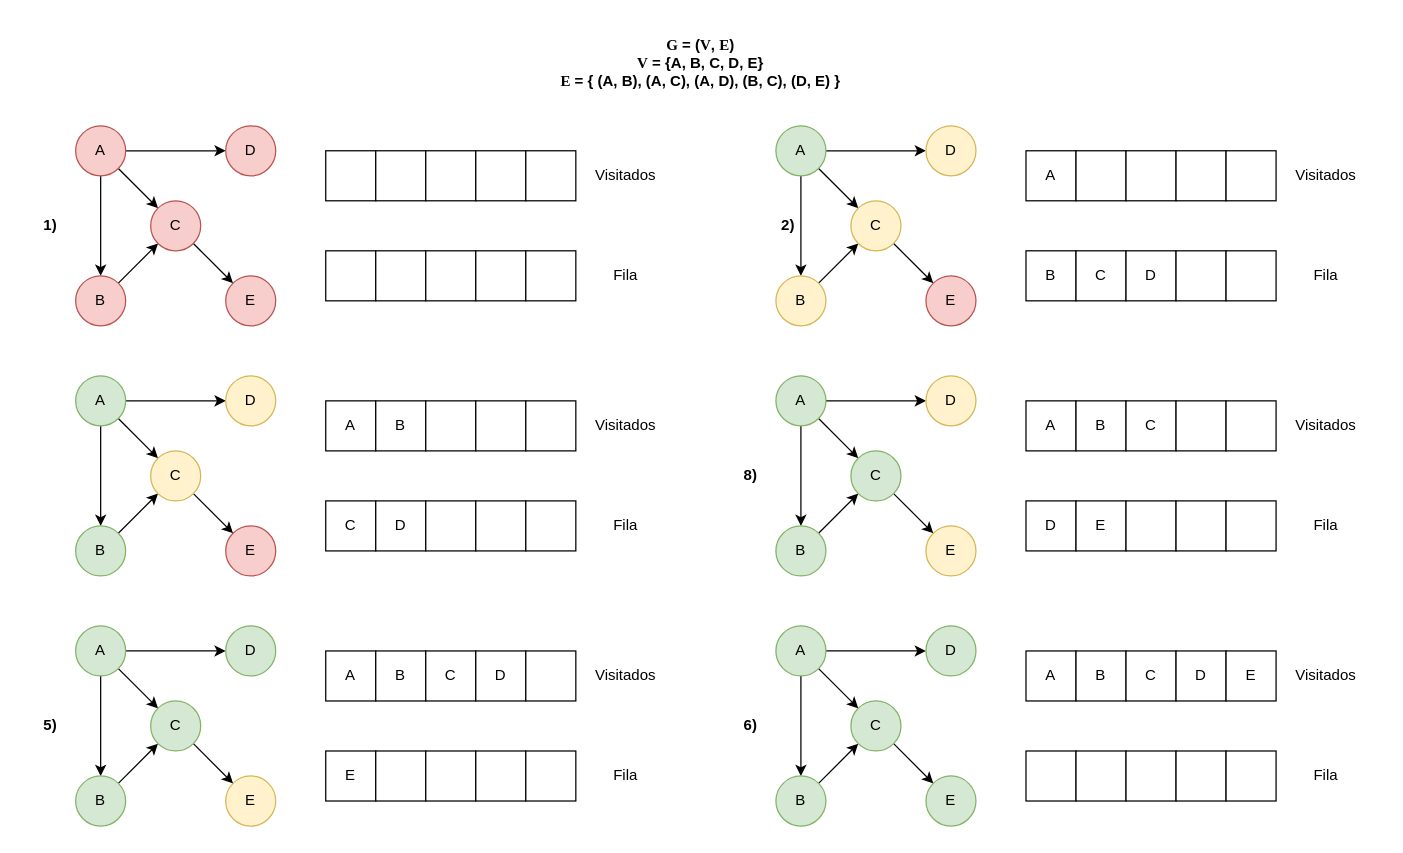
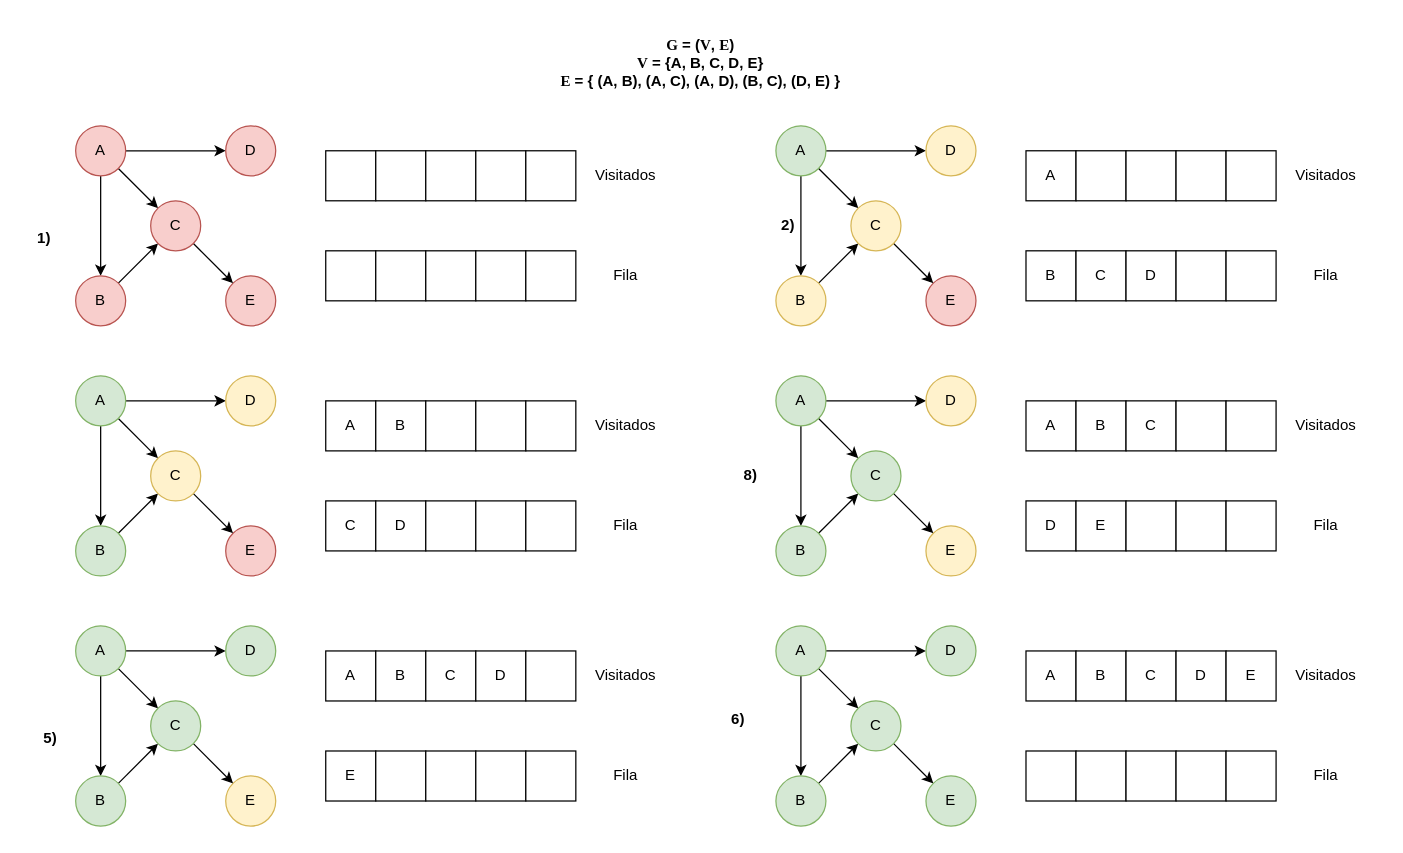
(51, 226) -> (44, 238)
(51, 726) -> (51, 738)
(751, 726) -> (738, 719)
